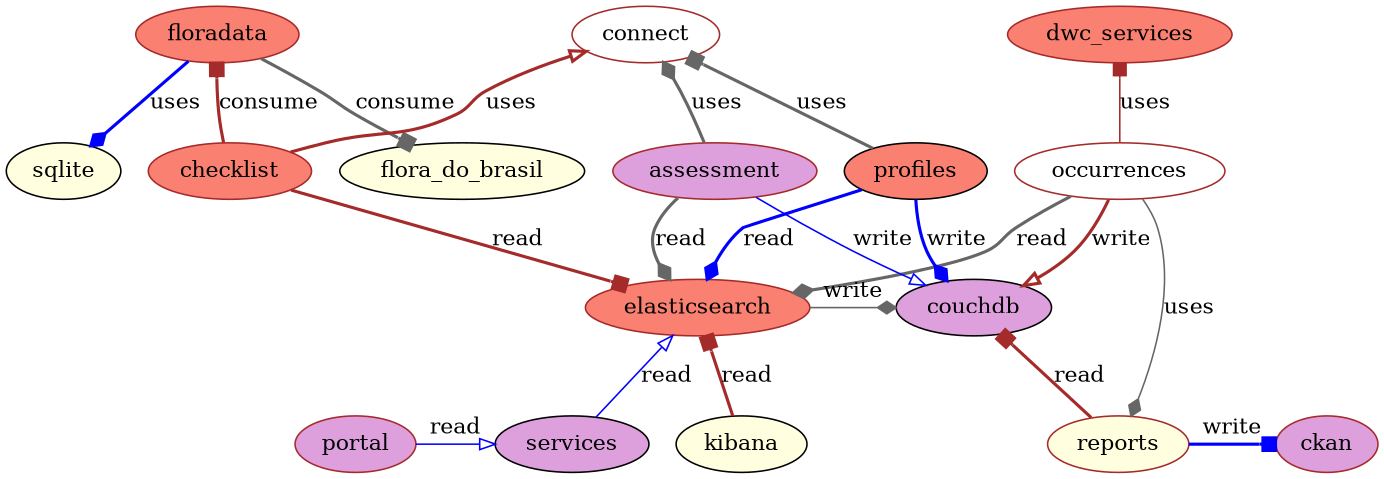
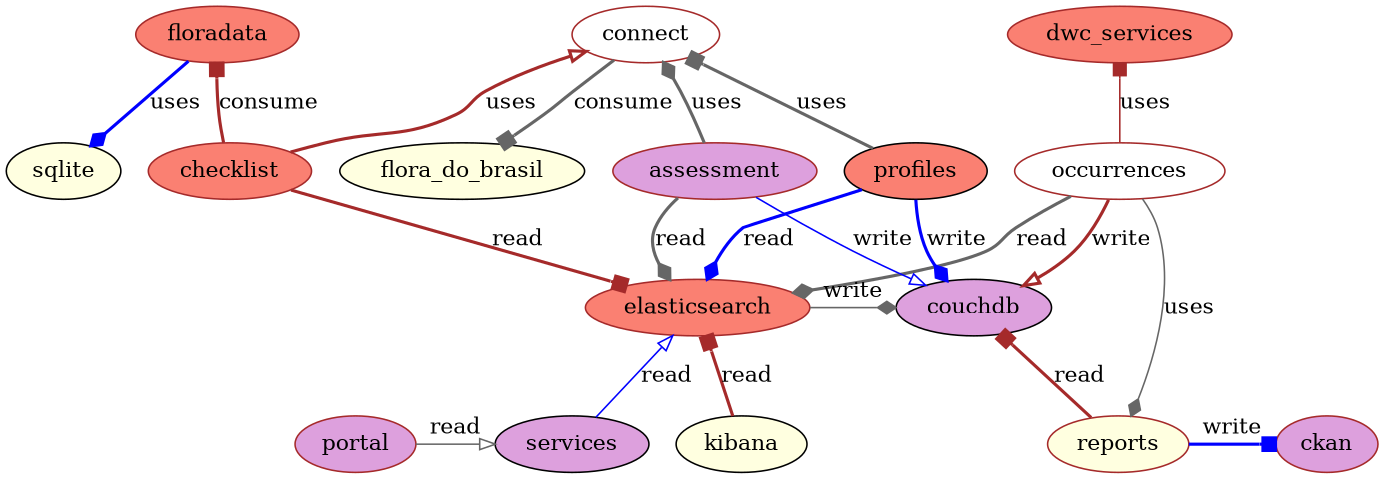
(330, 98) -> (565, 98)
(448, 444) -> (448, 444)
